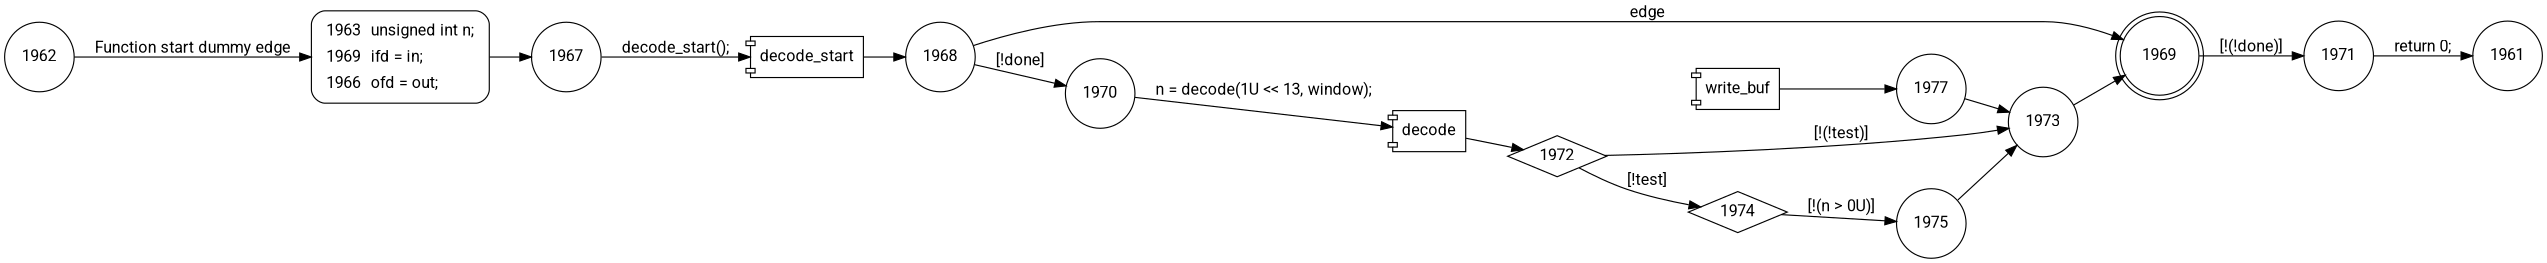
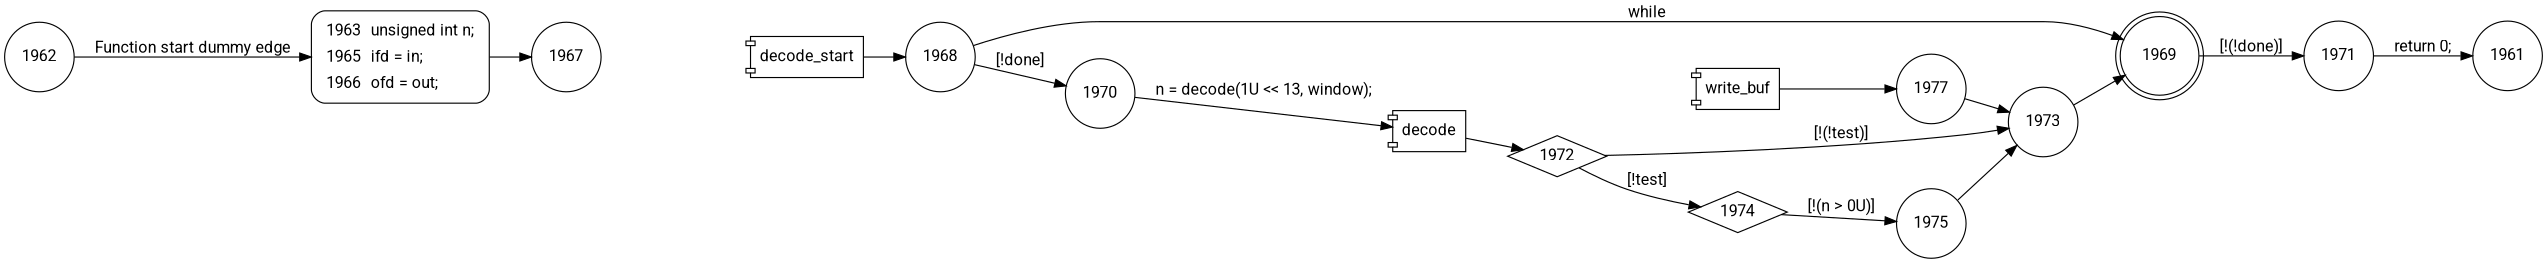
(1647, 13) -> (1647, 13)
(344, 57) -> (344, 57)
(670, 57) -> none
